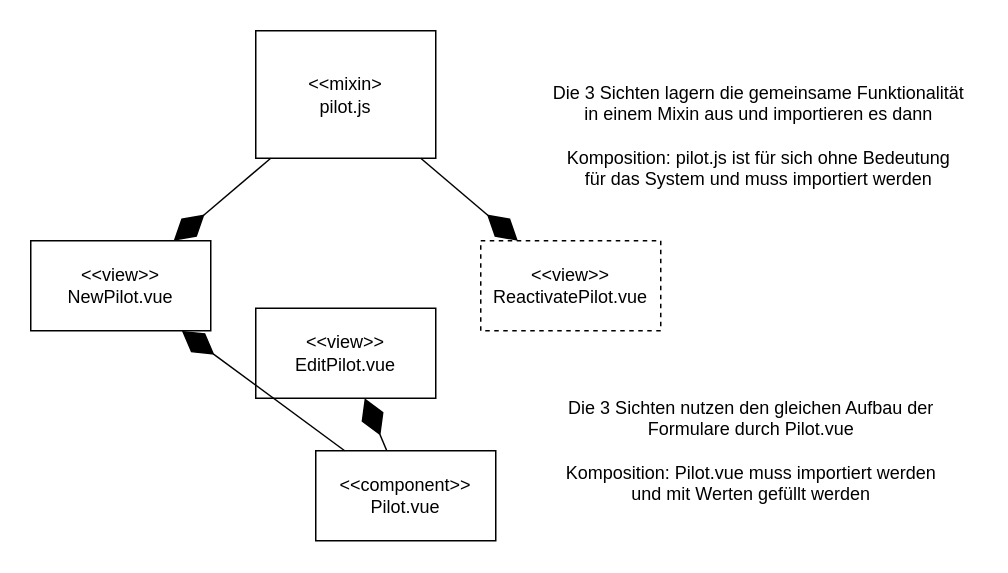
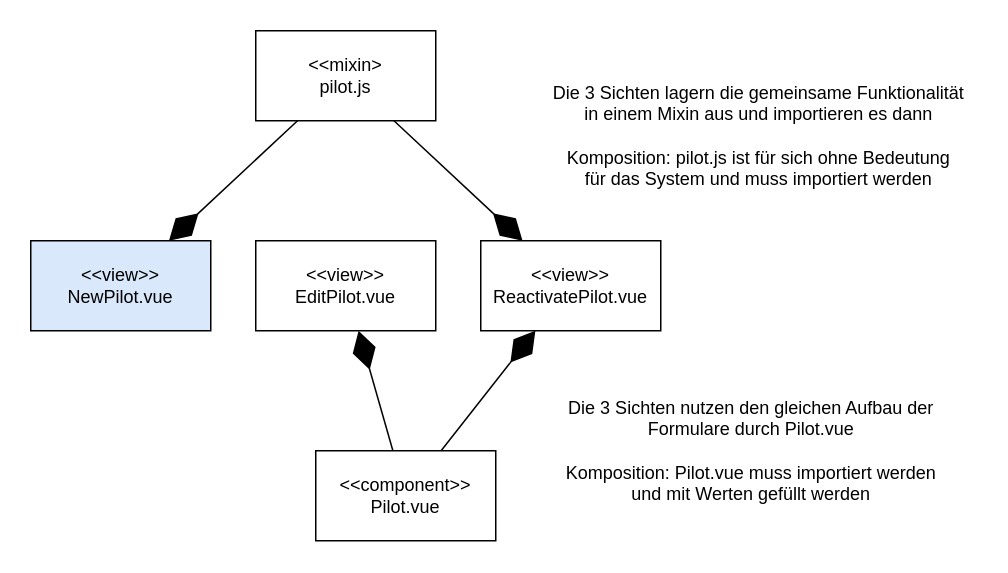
(346, 95) -> (346, 76)
(121, 286) -> (121, 286)
(571, 286) -> (571, 286)
(346, 353) -> (346, 286)
(279, 403) -> none
none -> (476, 406)
